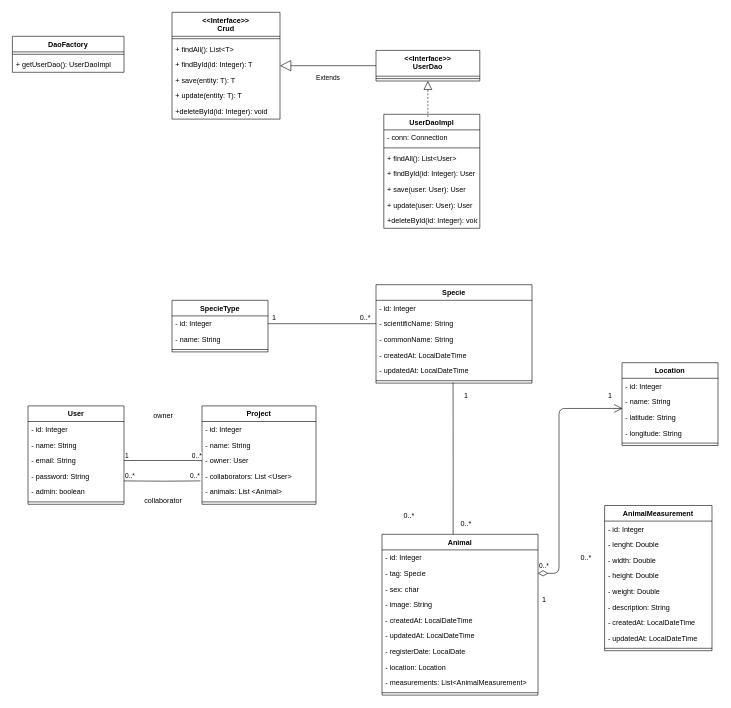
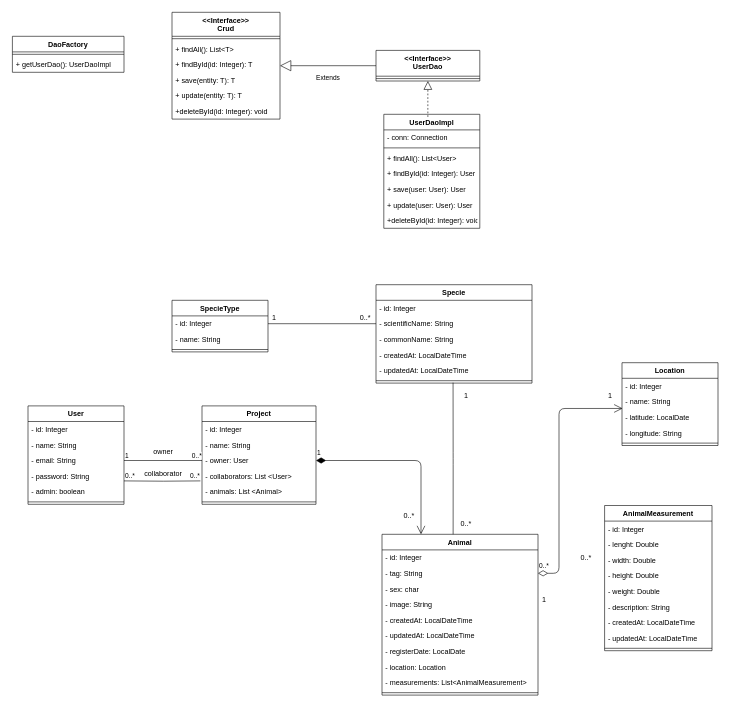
(163, 416) -> (163, 452)
(656, 418) -> (662, 418)
none -> (375, 461)
(163, 501) -> (163, 474)
(408, 574) -> (408, 574)
